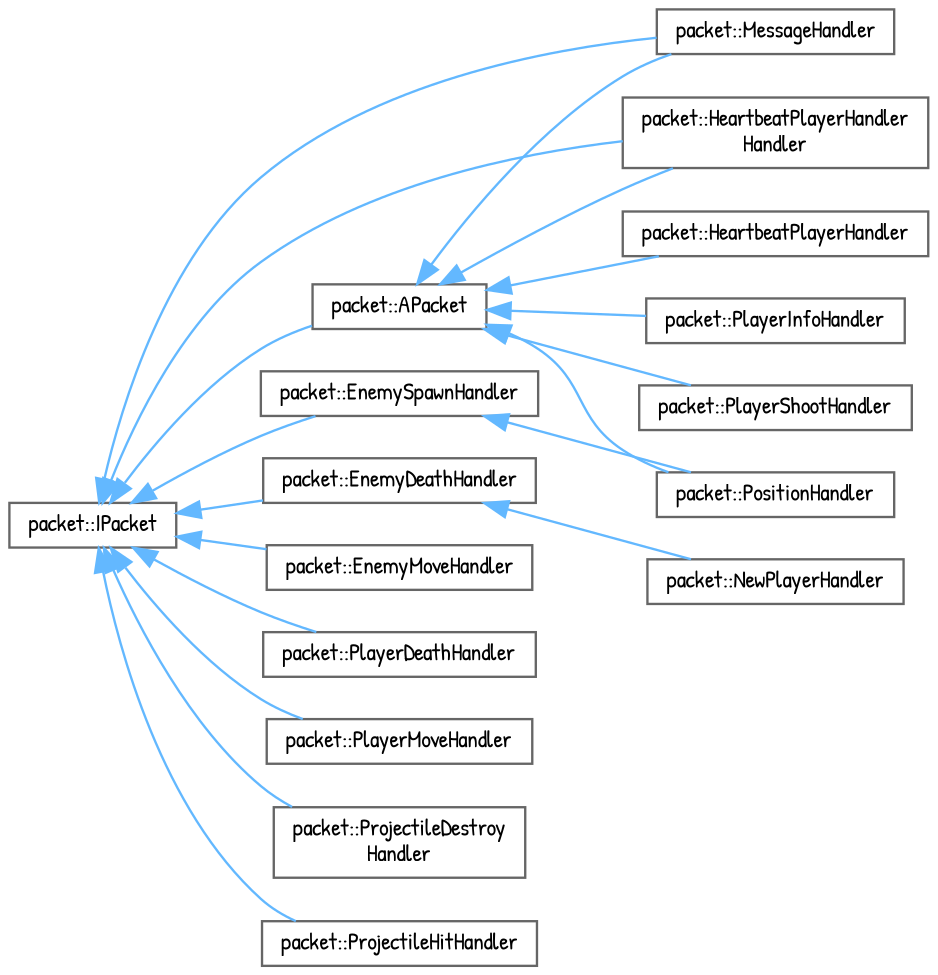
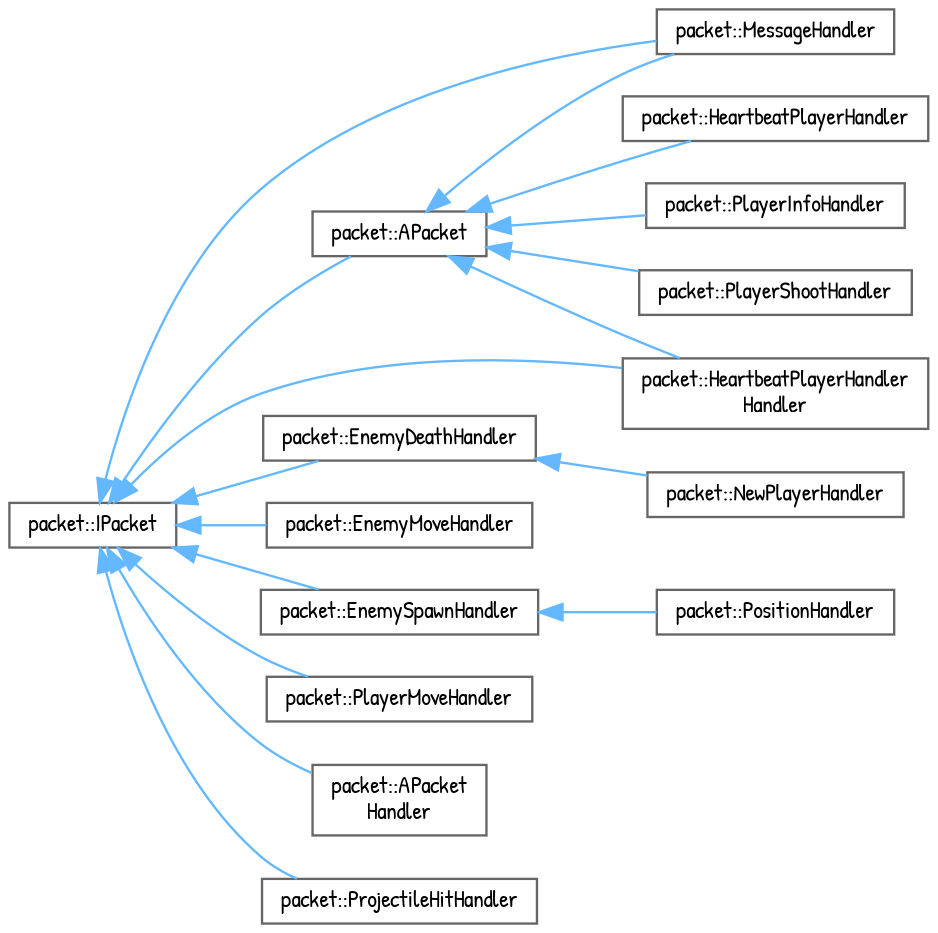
(585, 408) -> none
(399, 654) -> none
(399, 842) -> (399, 800)
